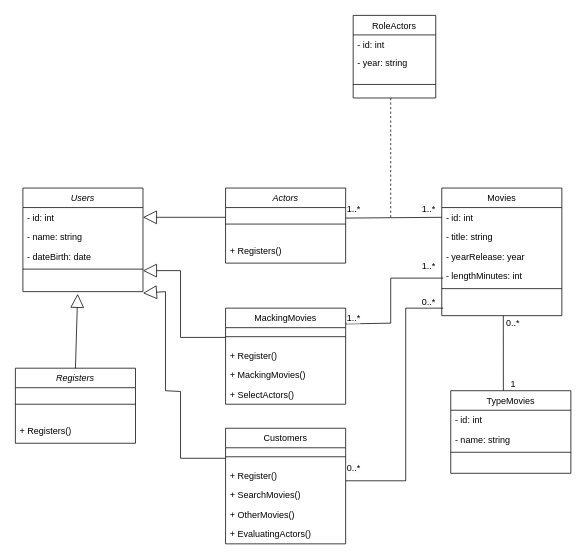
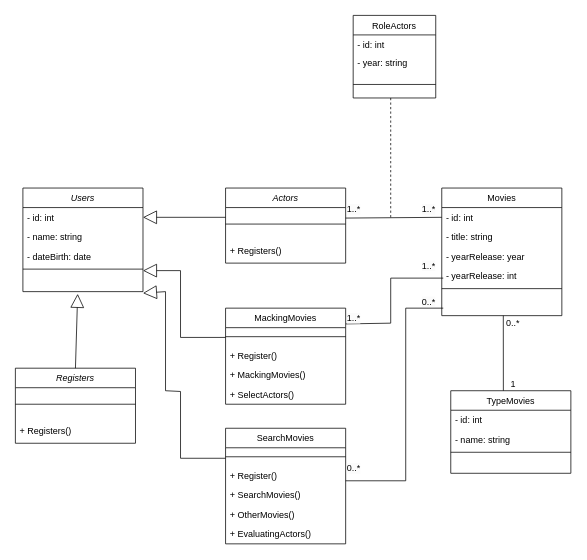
(489, 276) -> (485, 276)
(285, 438) -> (285, 438)
